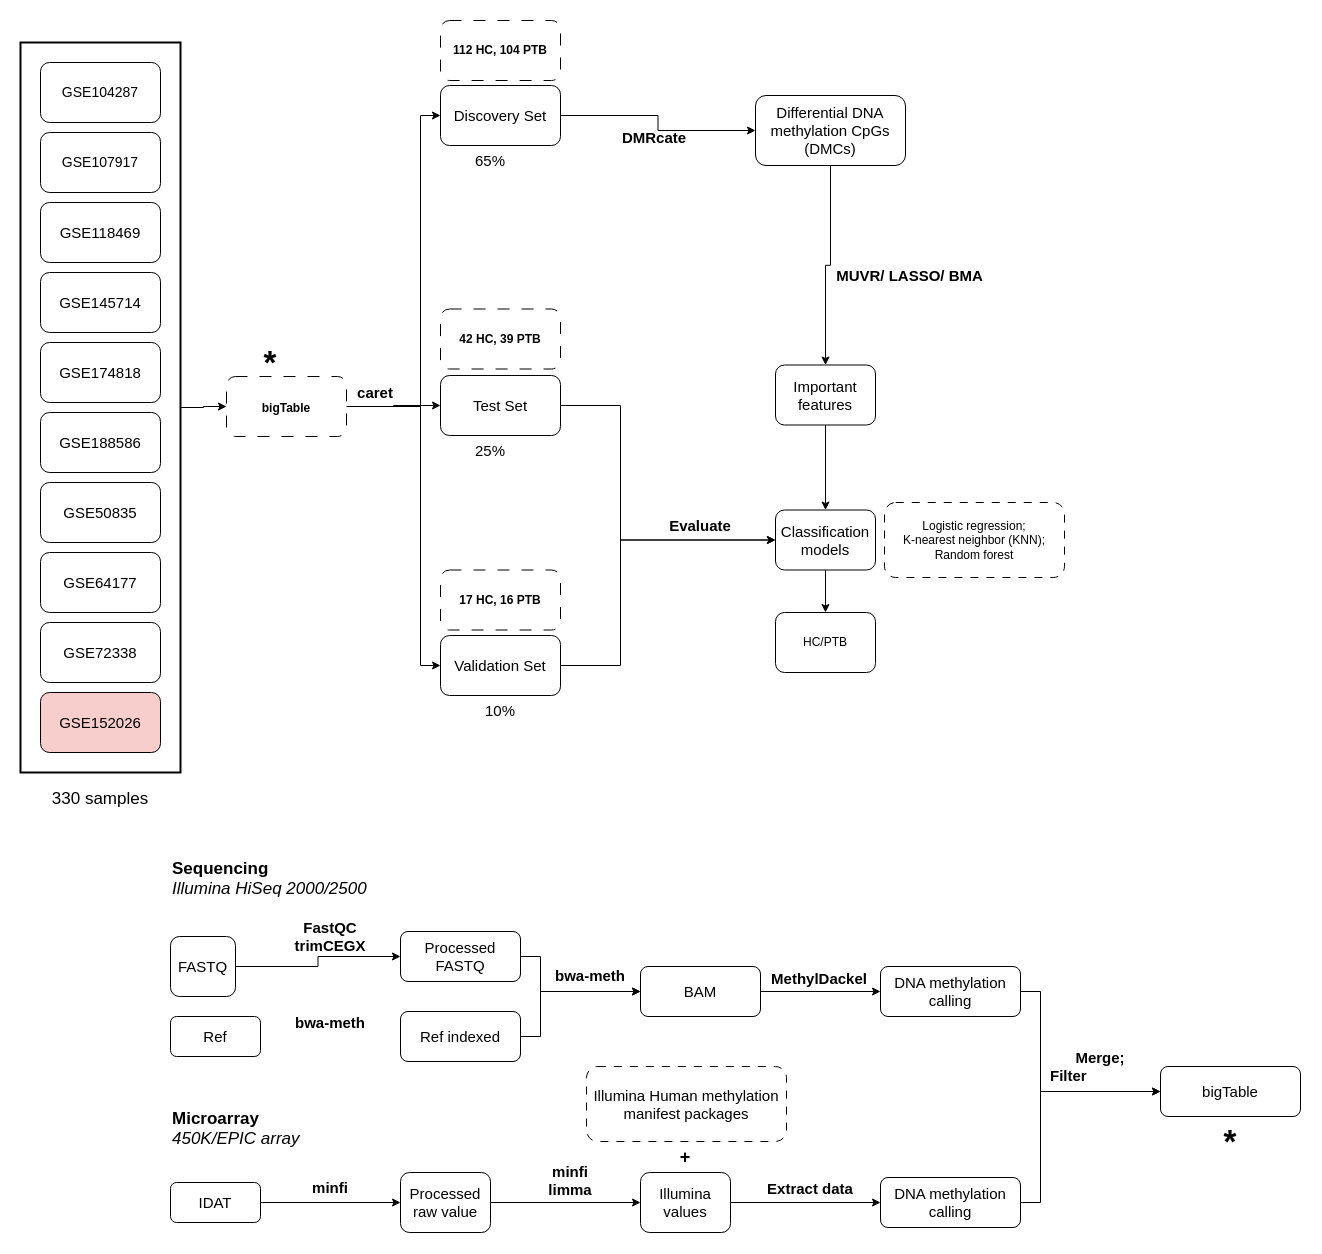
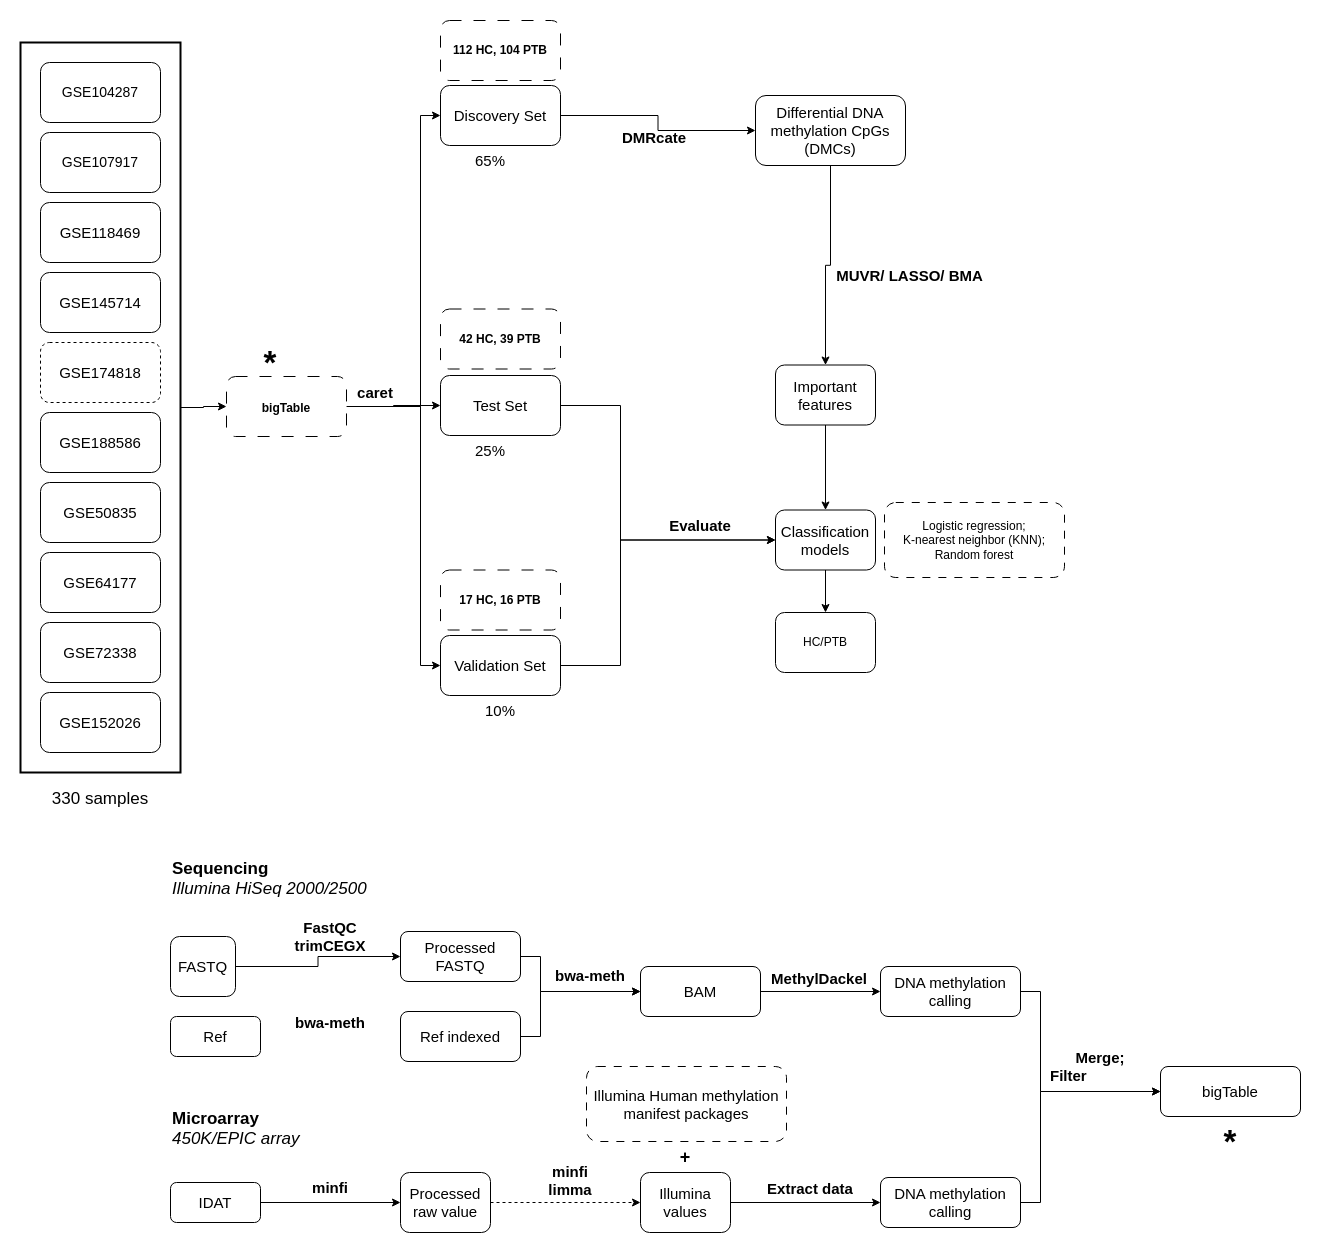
(101, 373) -> (101, 373)
(101, 723) -> (101, 723)
(563, 1203) -> (563, 1203)
